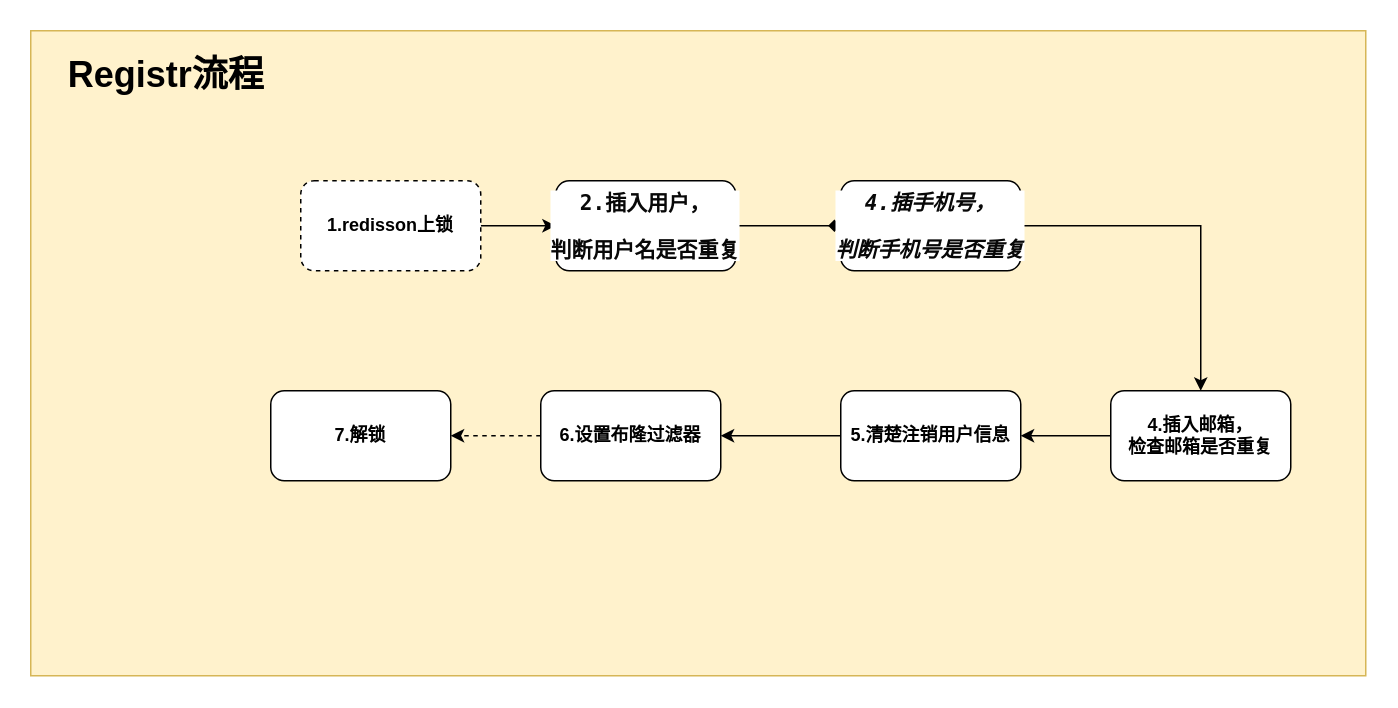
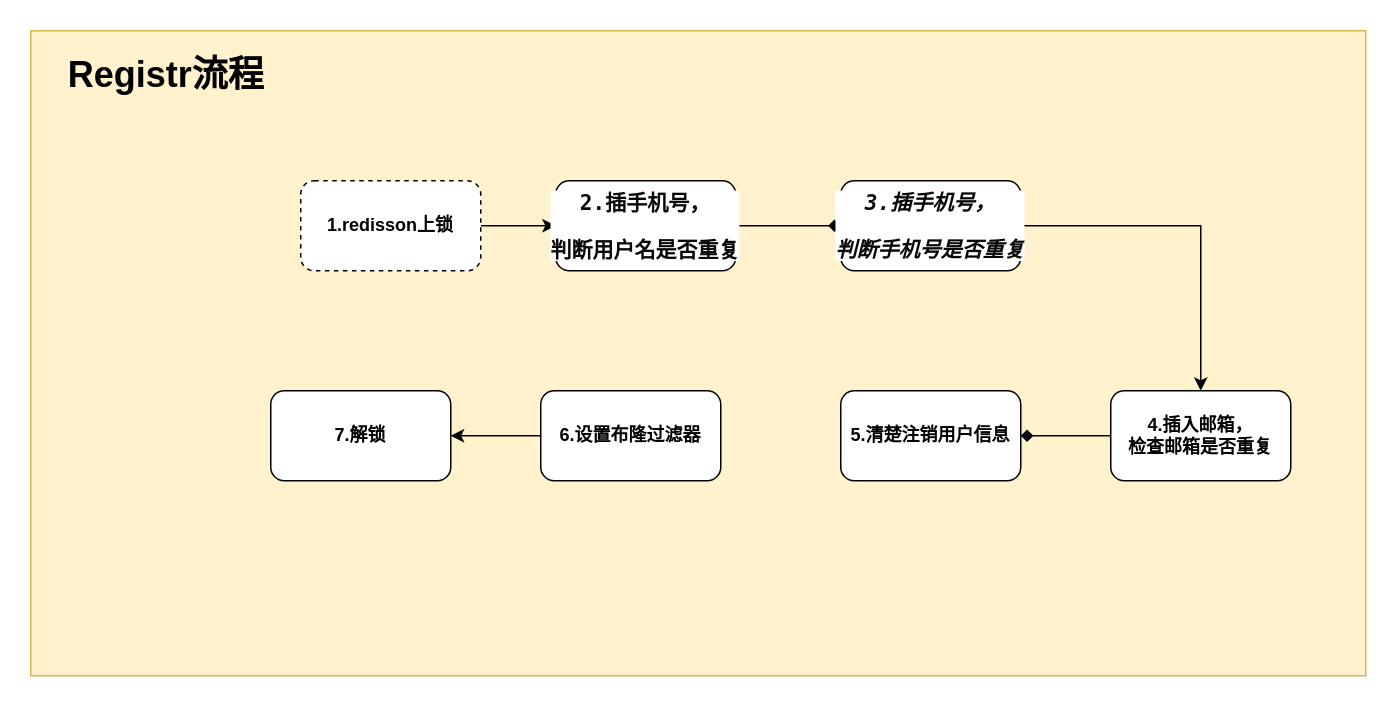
(646, 226) -> (646, 226)
(931, 226) -> (931, 226)
(499, 436) -> (499, 436)
(786, 436) -> none
(1032, 436) -> (1033, 436)
